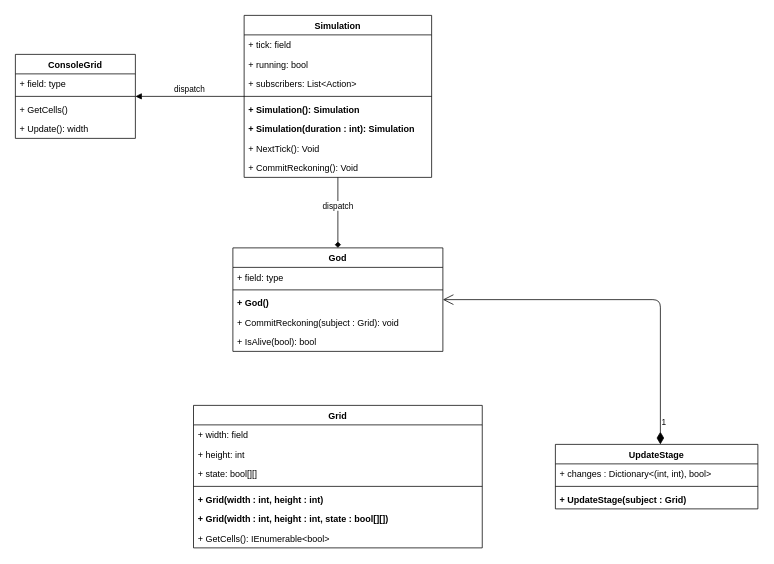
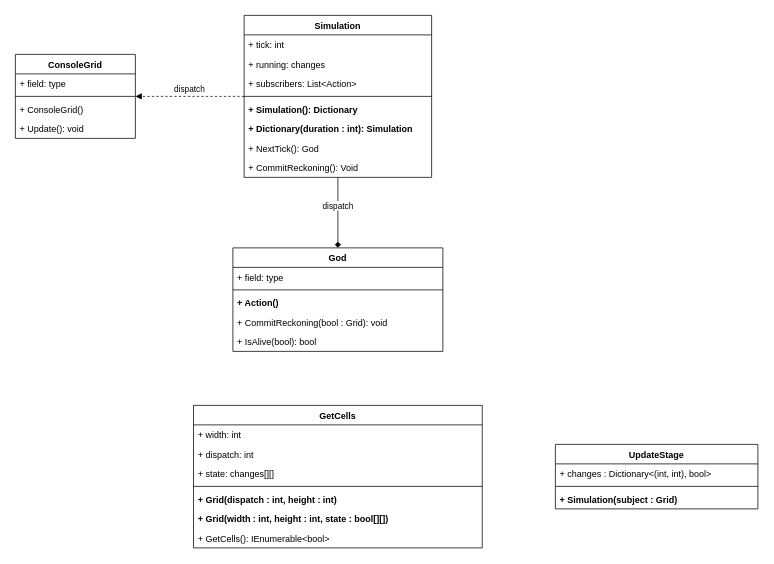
(274, 45) -> (270, 45)
(280, 65) -> (289, 65)
(192, 96) -> (192, 96)
(46, 110) -> (54, 110)
(303, 110) -> (304, 110)
(58, 129) -> (55, 129)
(333, 129) -> (334, 129)
(288, 149) -> (286, 149)
(617, 300) -> none
(253, 303) -> (260, 303)
(324, 323) -> (315, 323)
(338, 416) -> (338, 416)
(226, 435) -> (222, 435)
(225, 455) -> (230, 455)
(236, 474) -> (245, 474)
(264, 500) -> (272, 500)
(627, 500) -> (621, 500)
